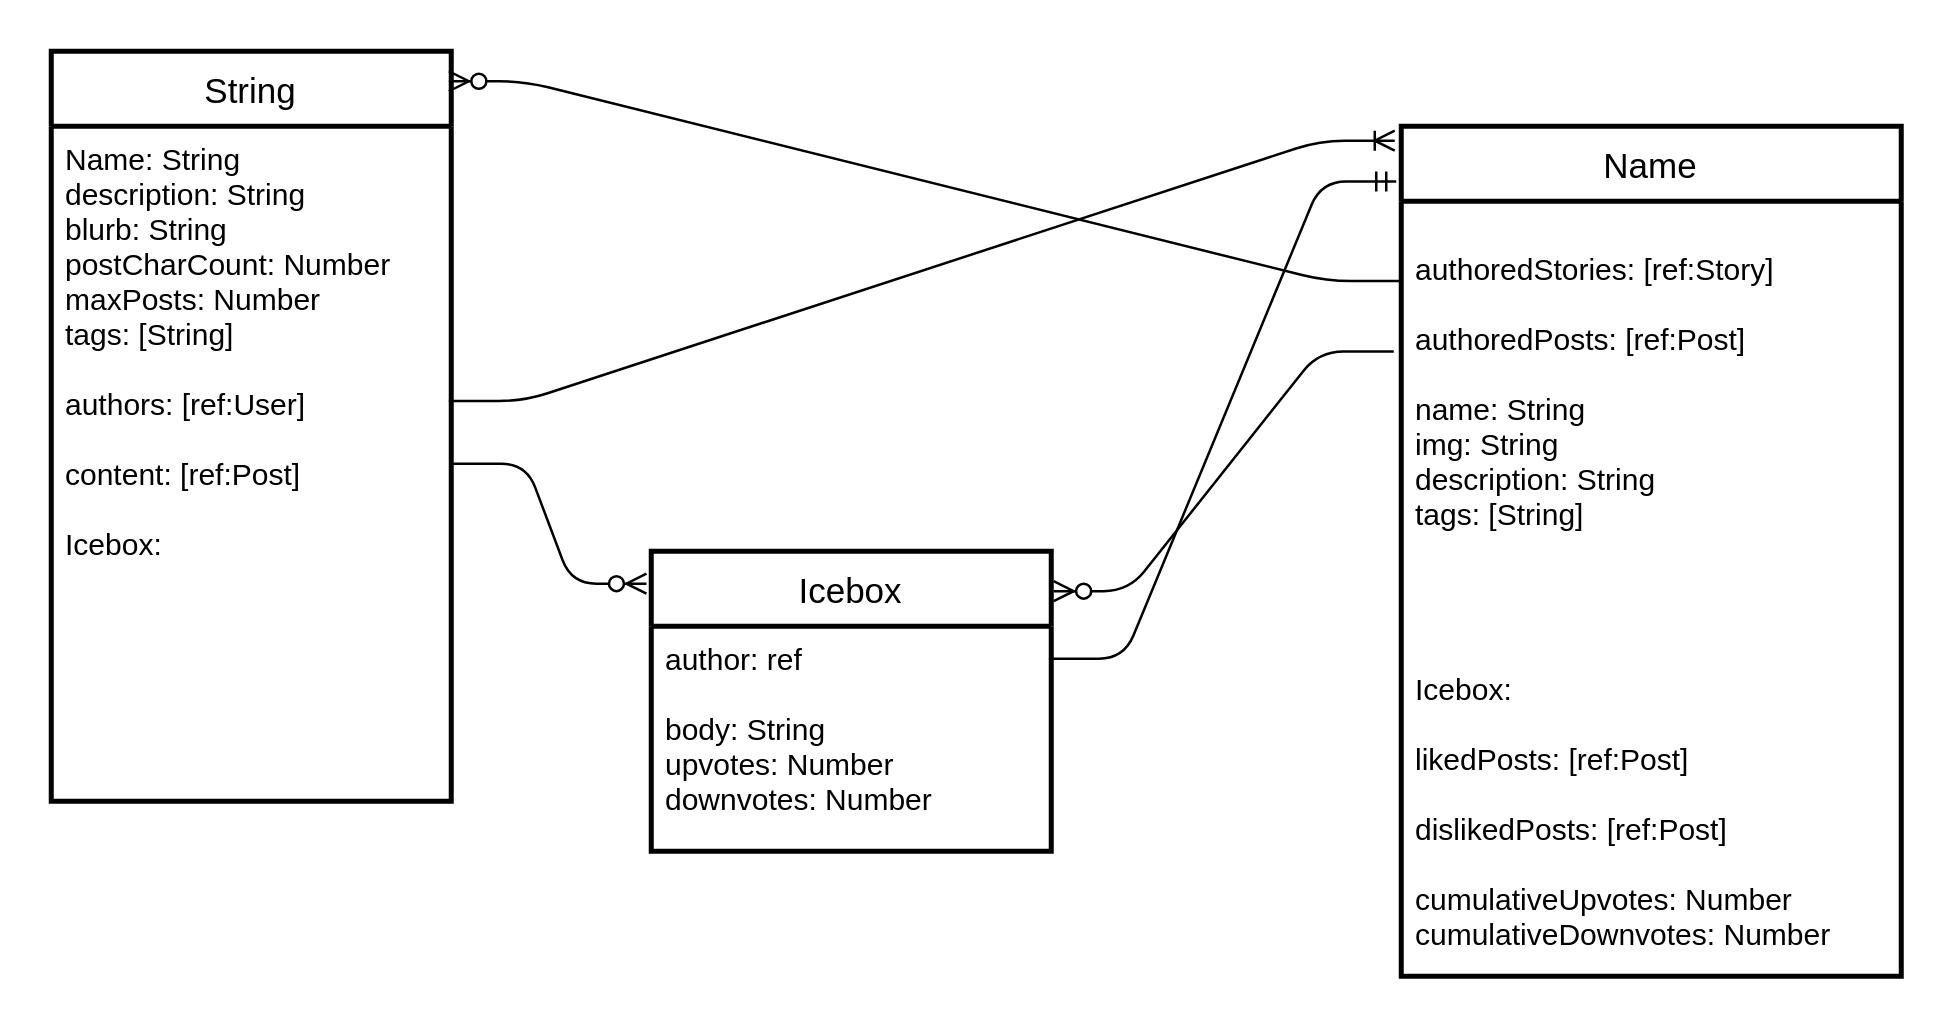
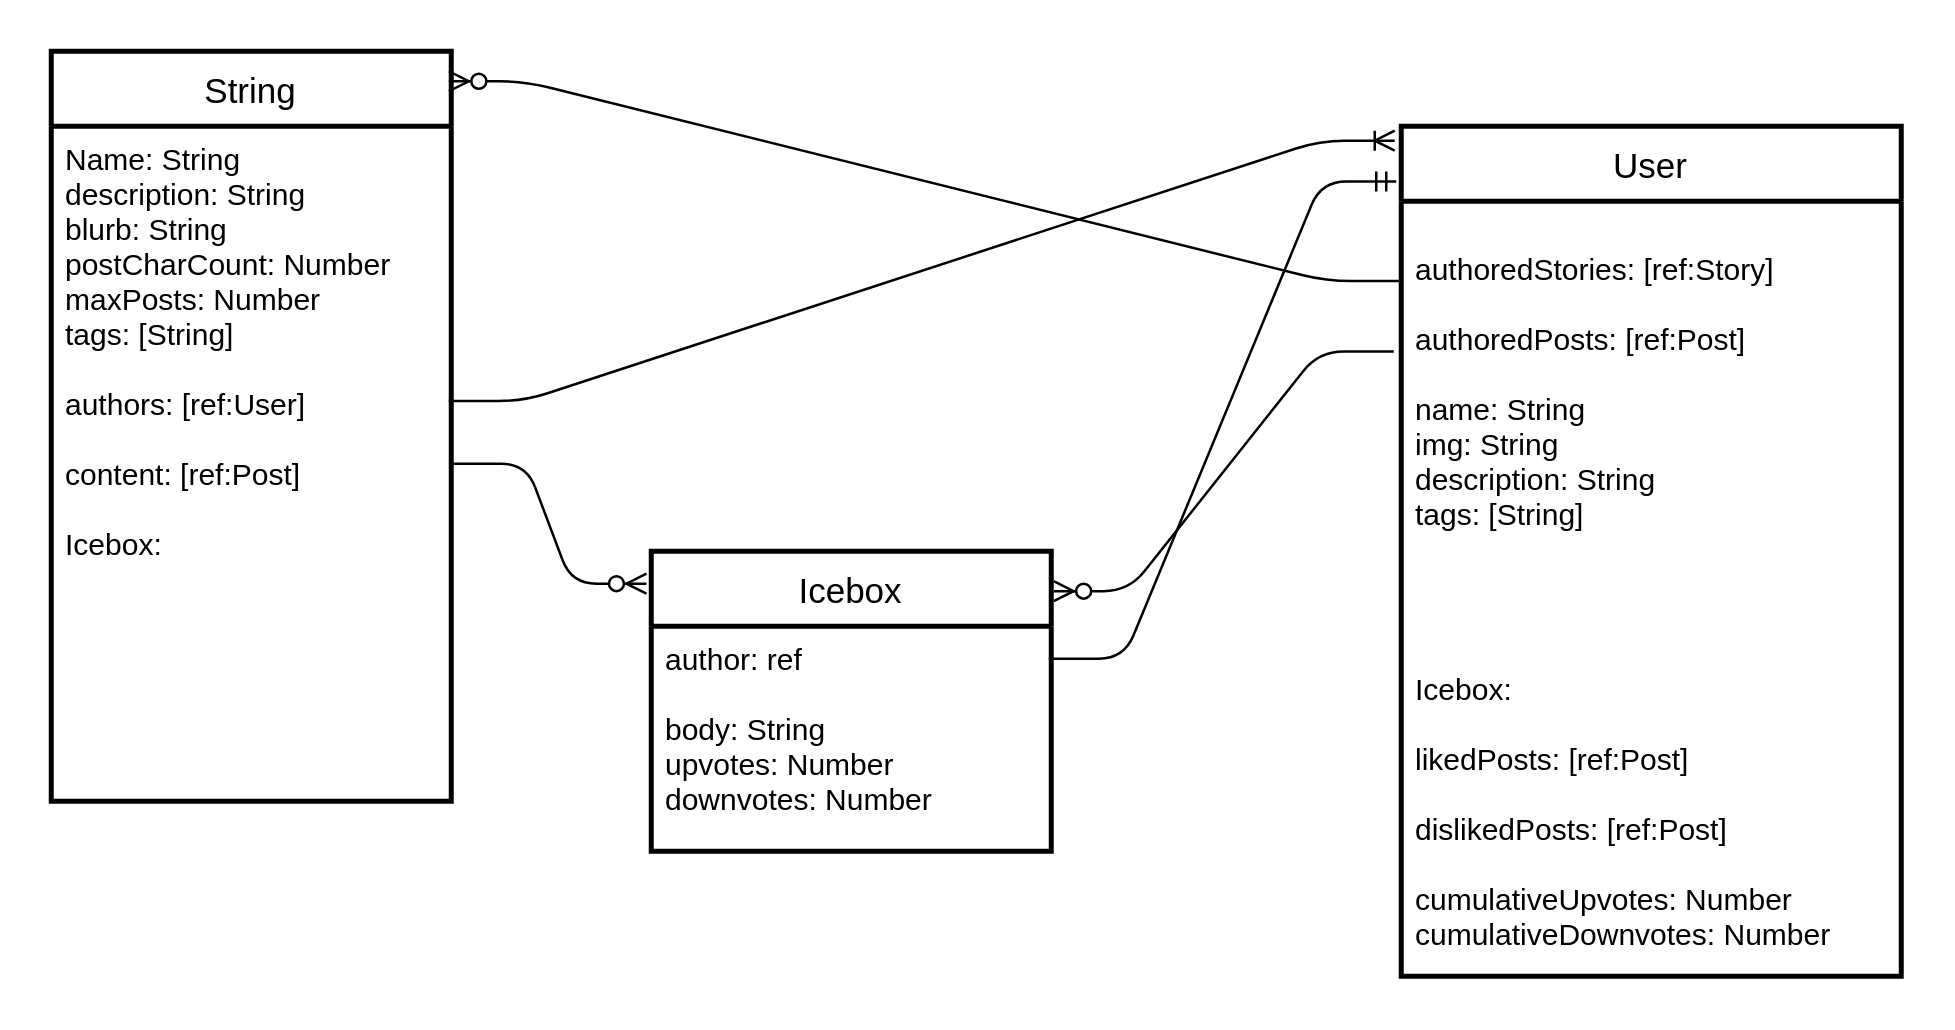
(1650, 166) -> (1650, 166)
